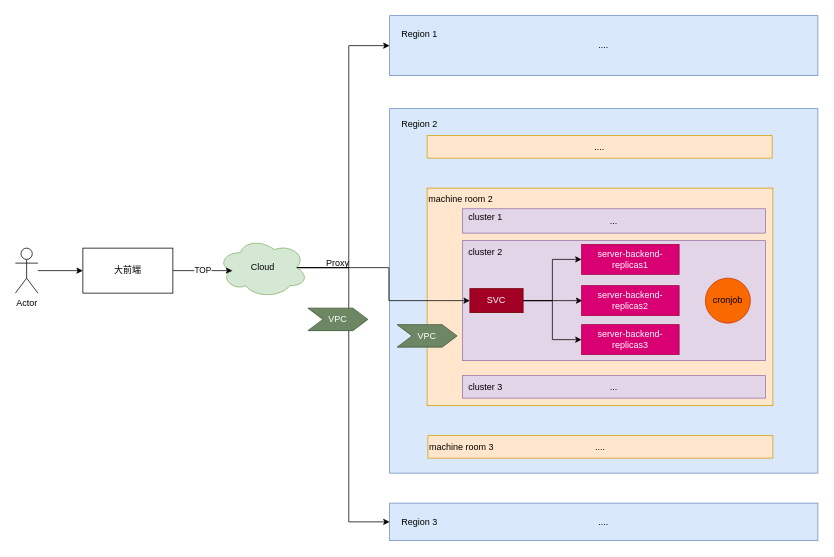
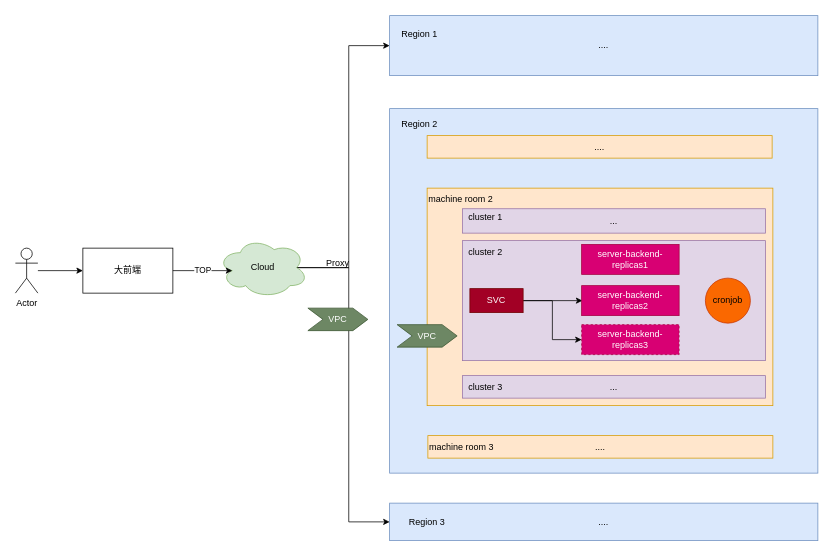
(552, 267) -> none
(391, 300) -> none
(630, 339) -> (630, 339)
(420, 522) -> (427, 522)
